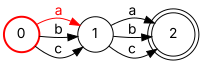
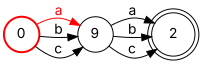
(96, 34) -> (96, 34)
